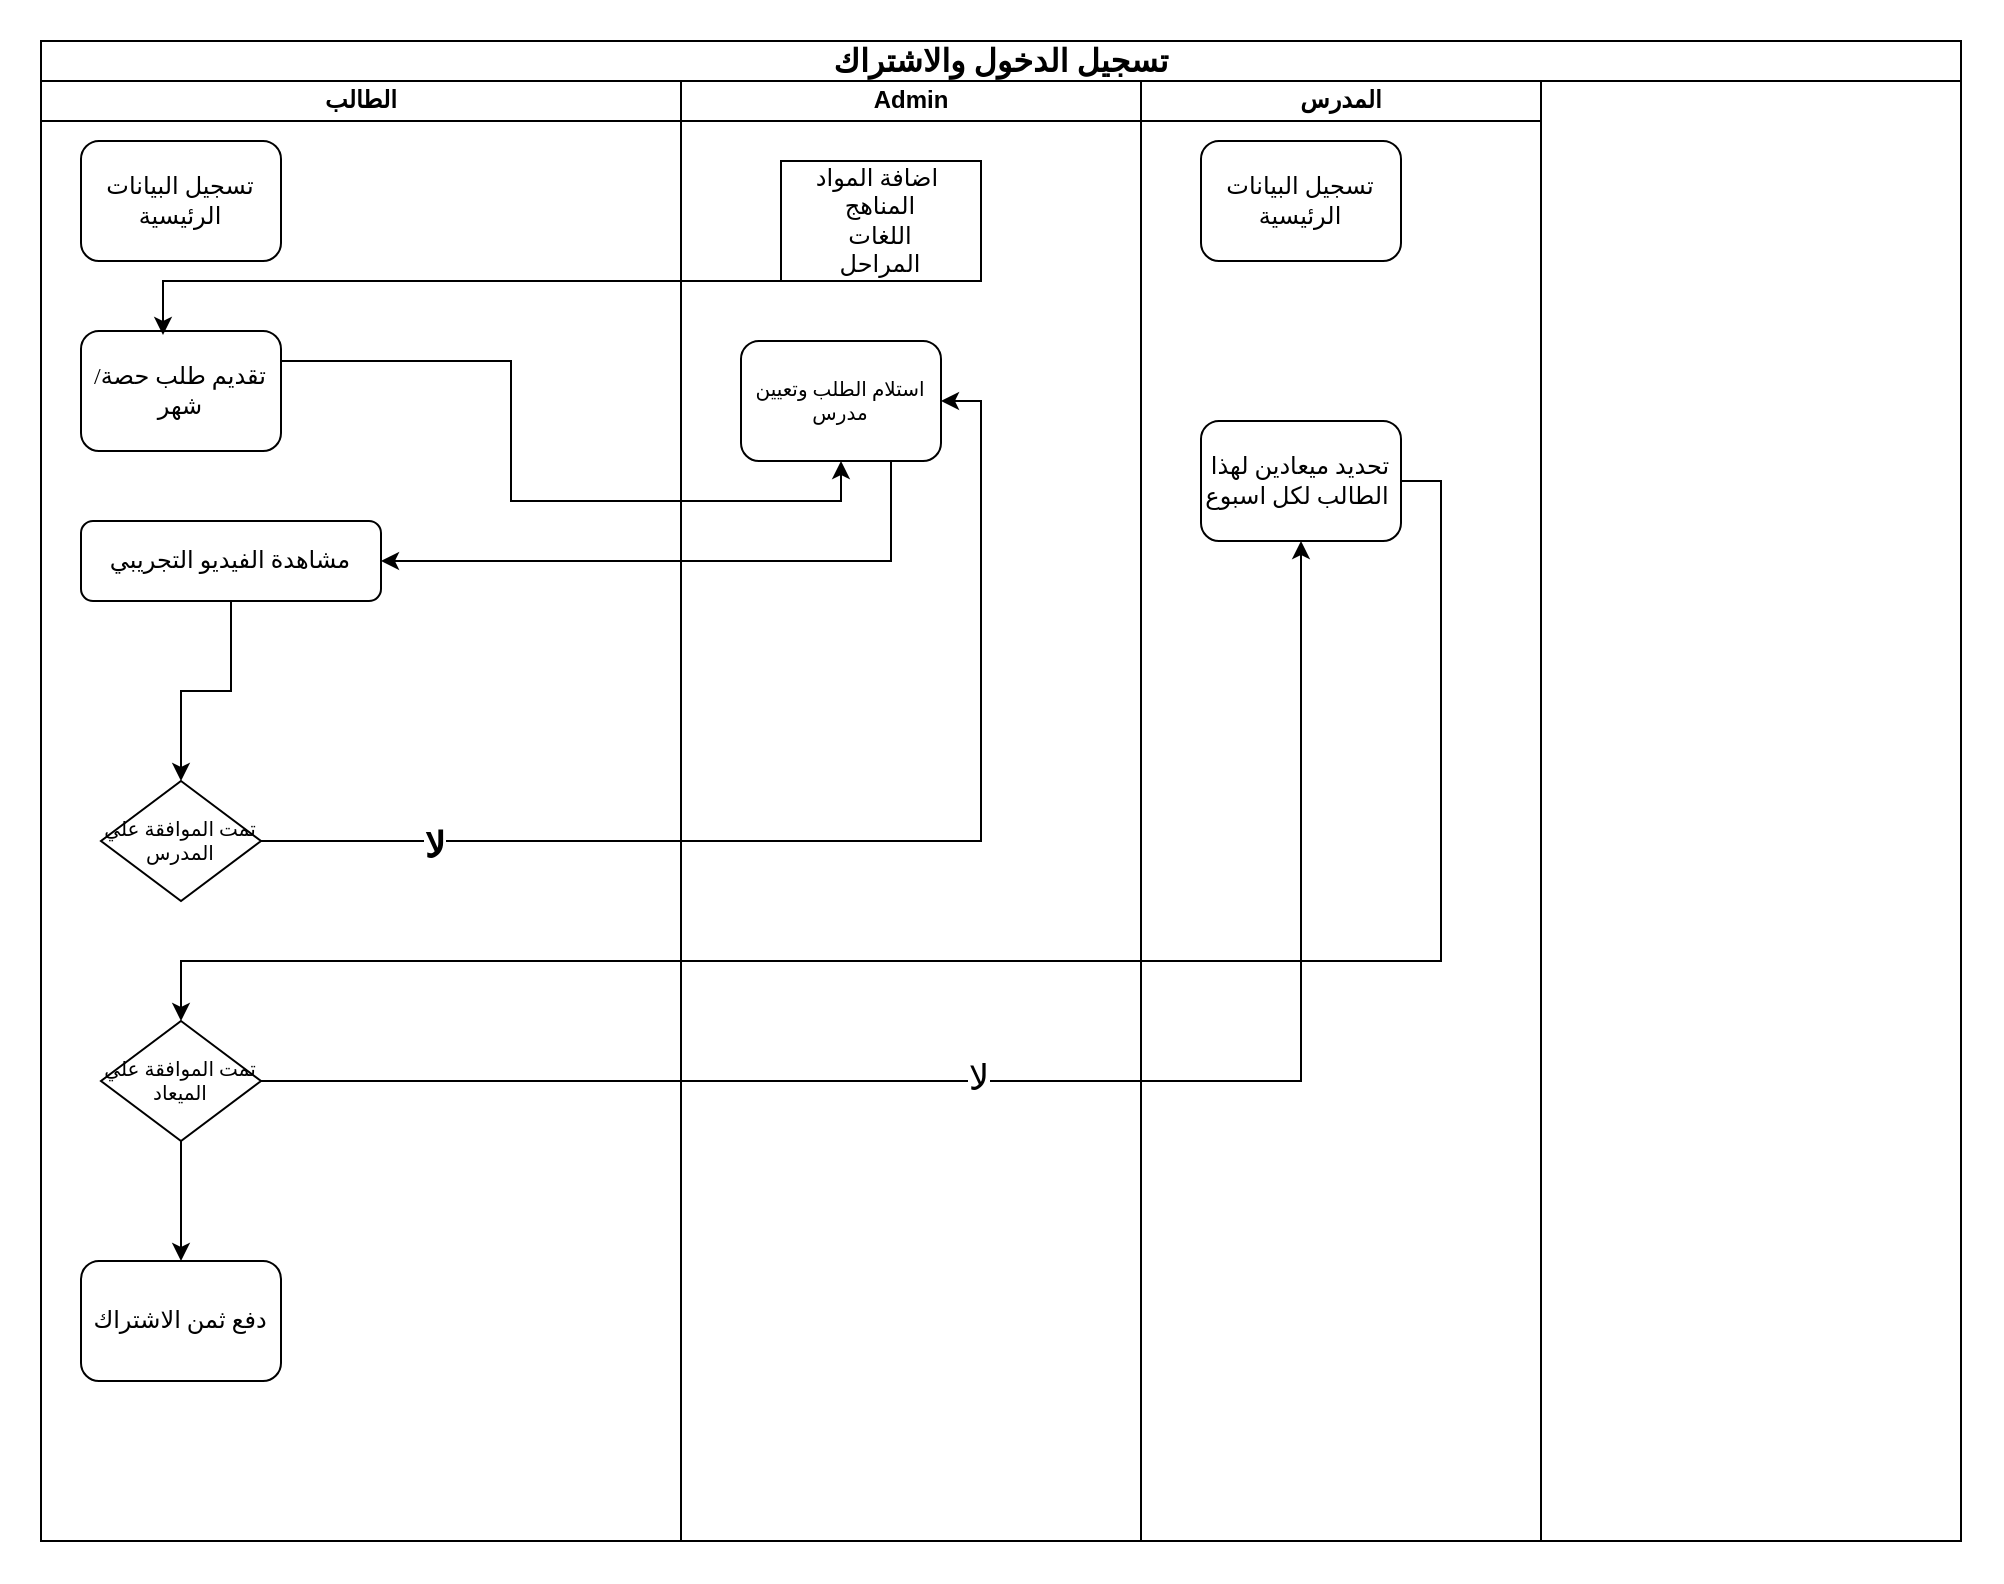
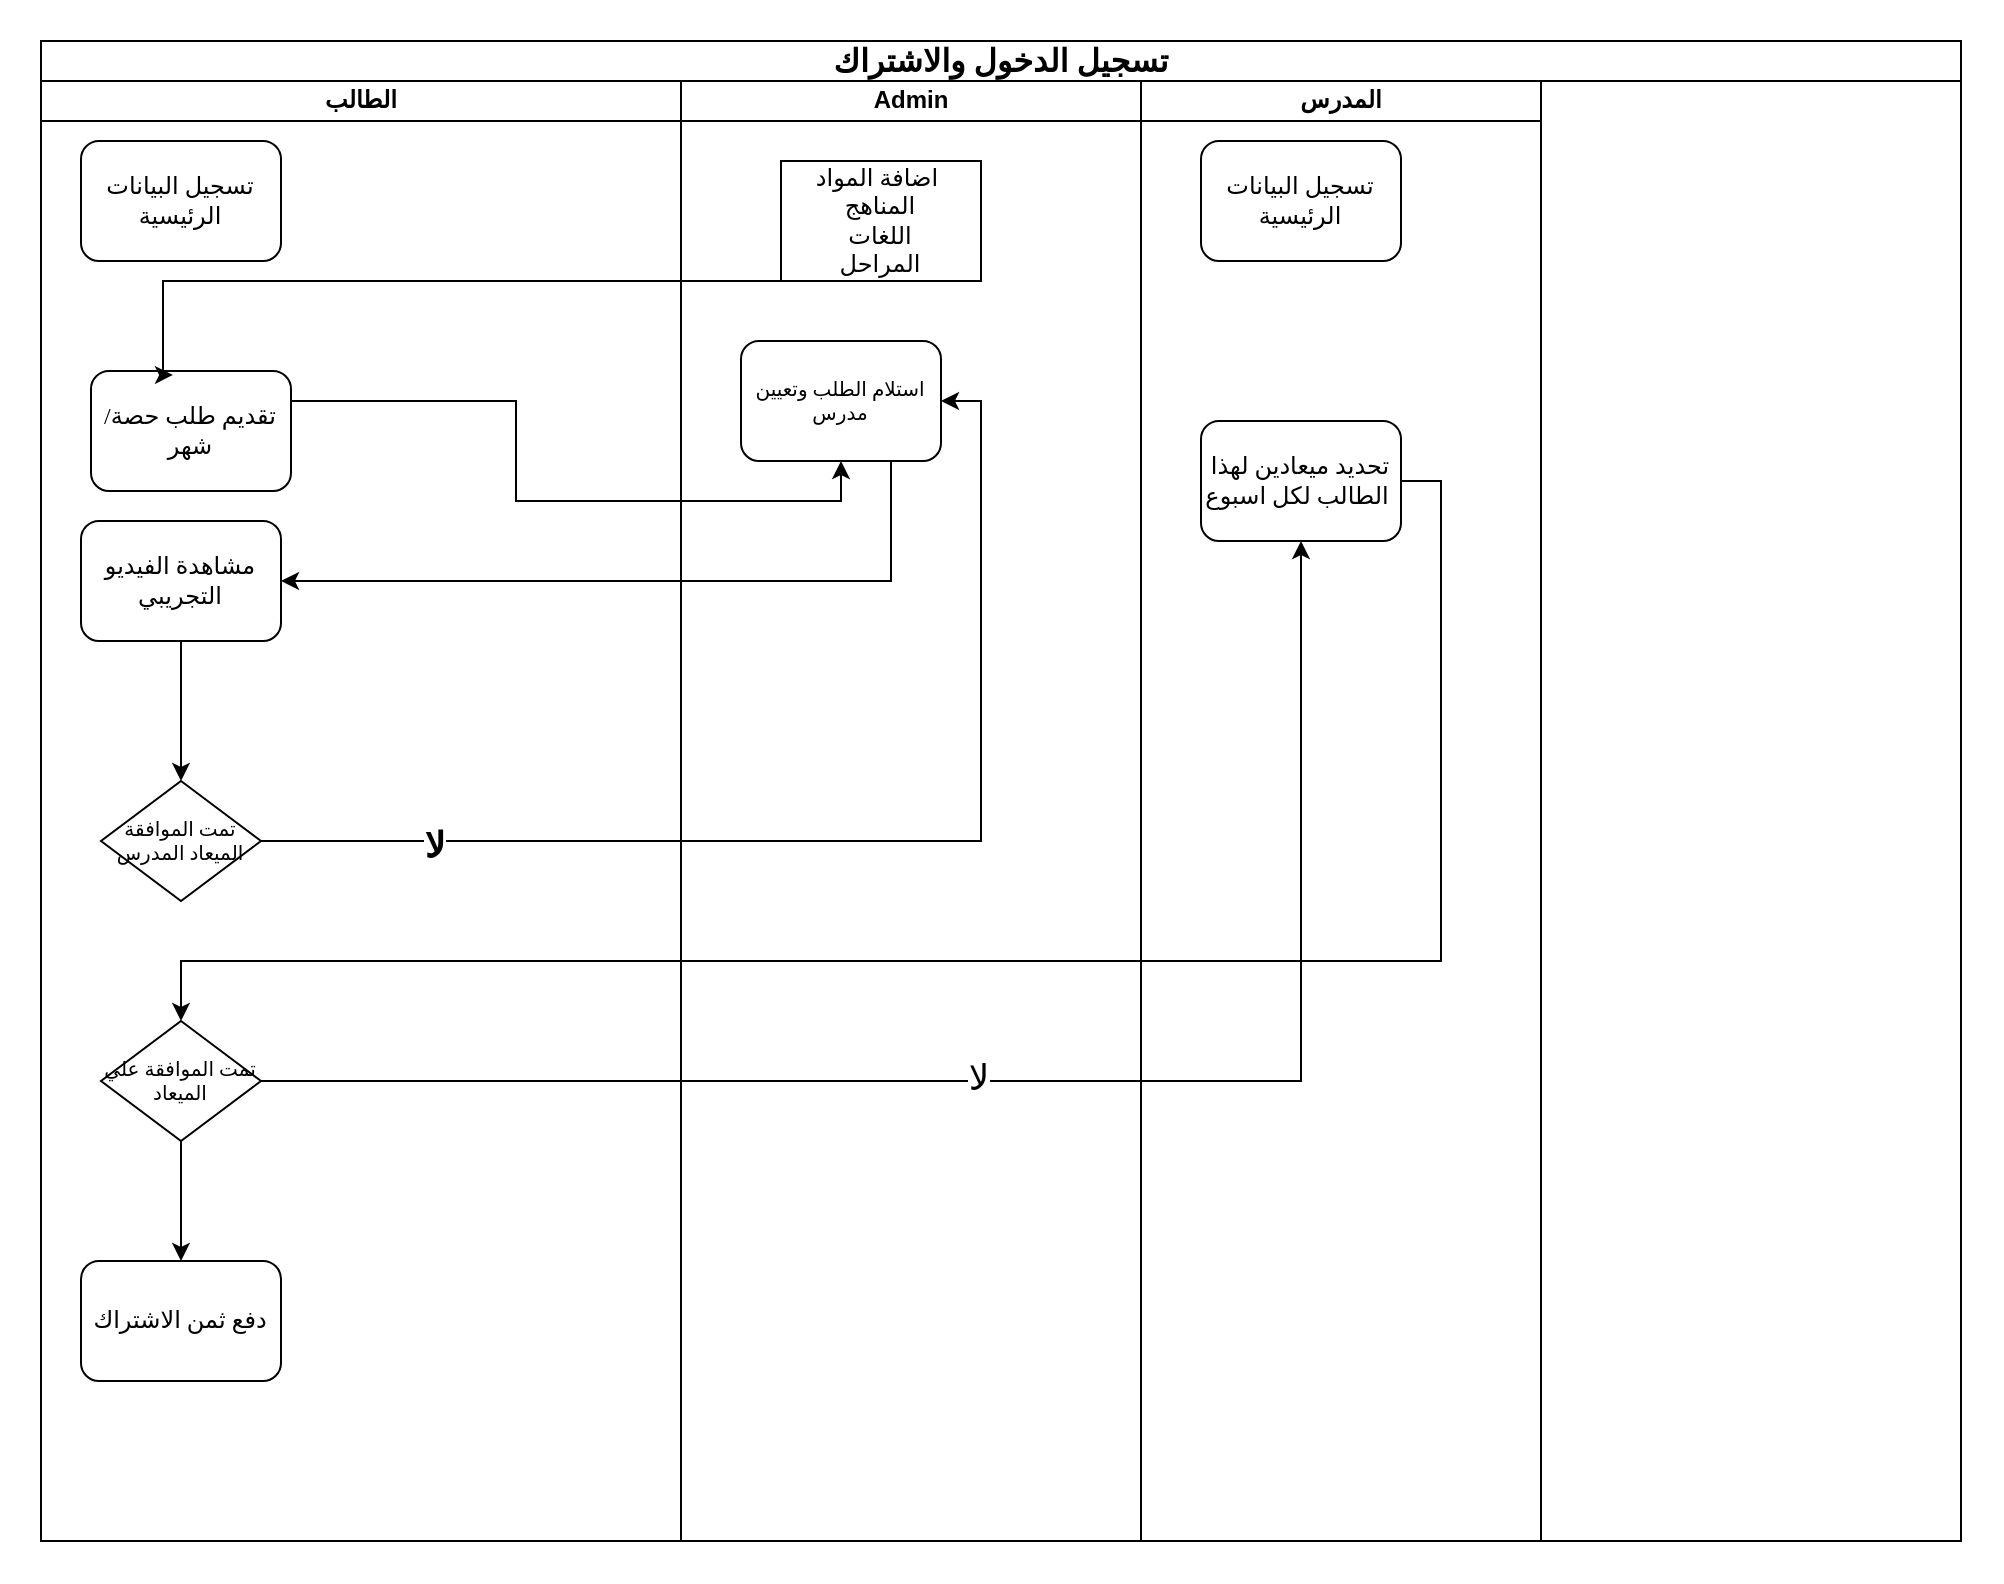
(181, 391) -> (191, 431)
(231, 561) -> (181, 581)
(181, 841) -> (181, 841)
